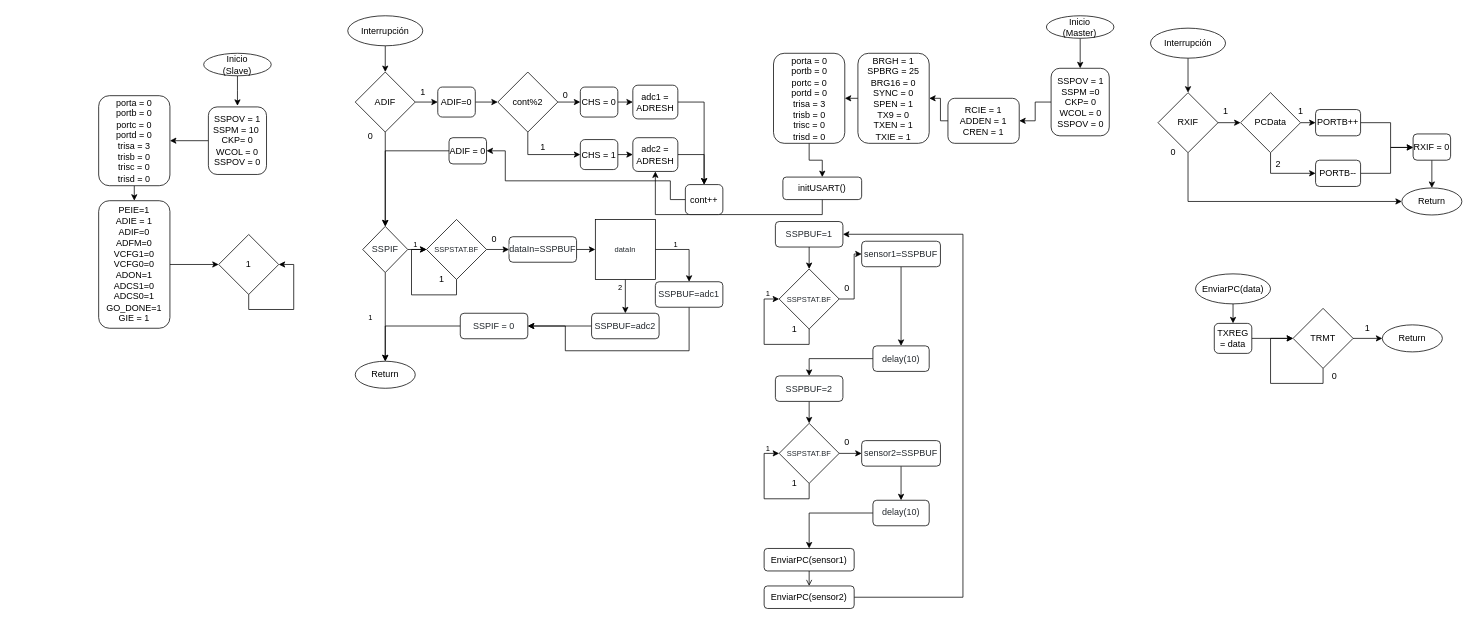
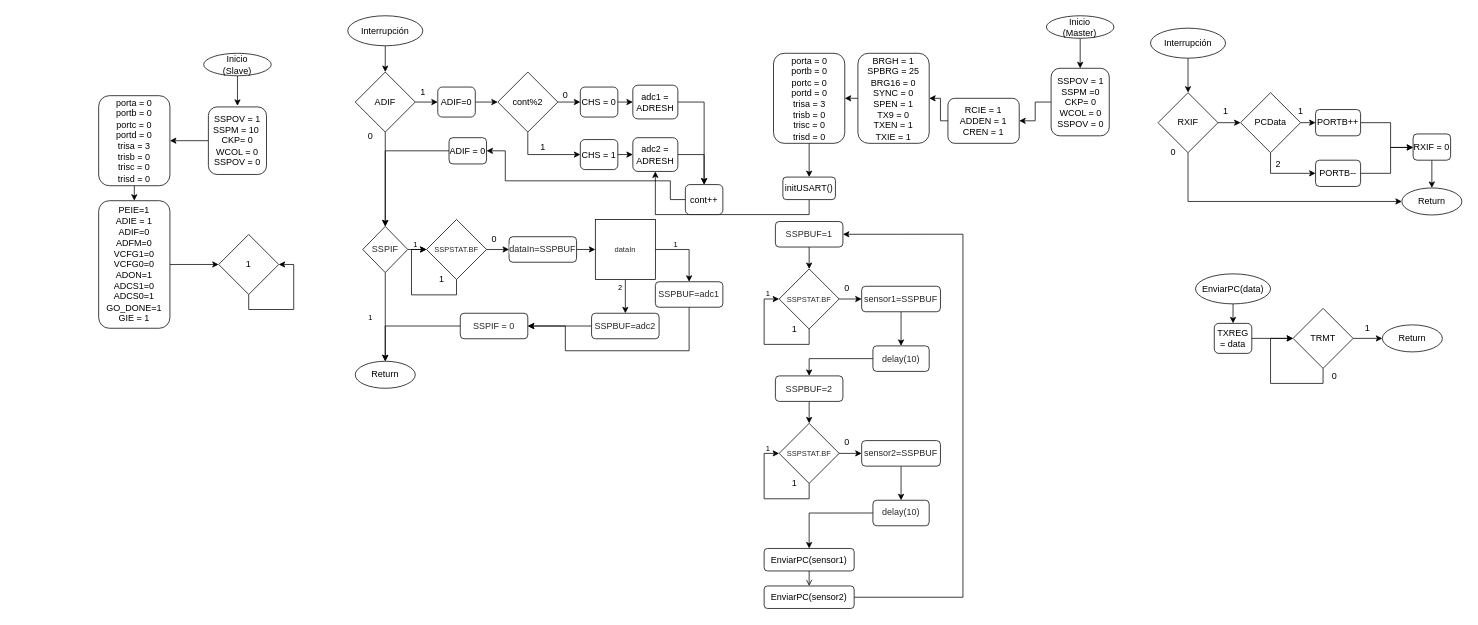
(822, 188) -> (809, 188)
(901, 254) -> (901, 299)
